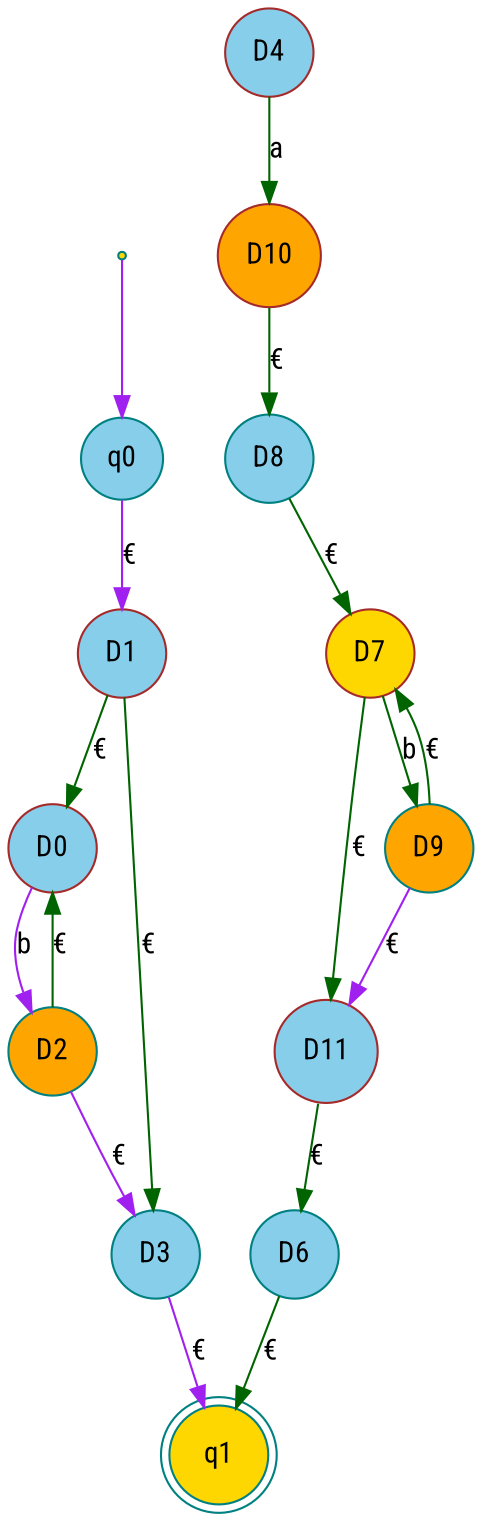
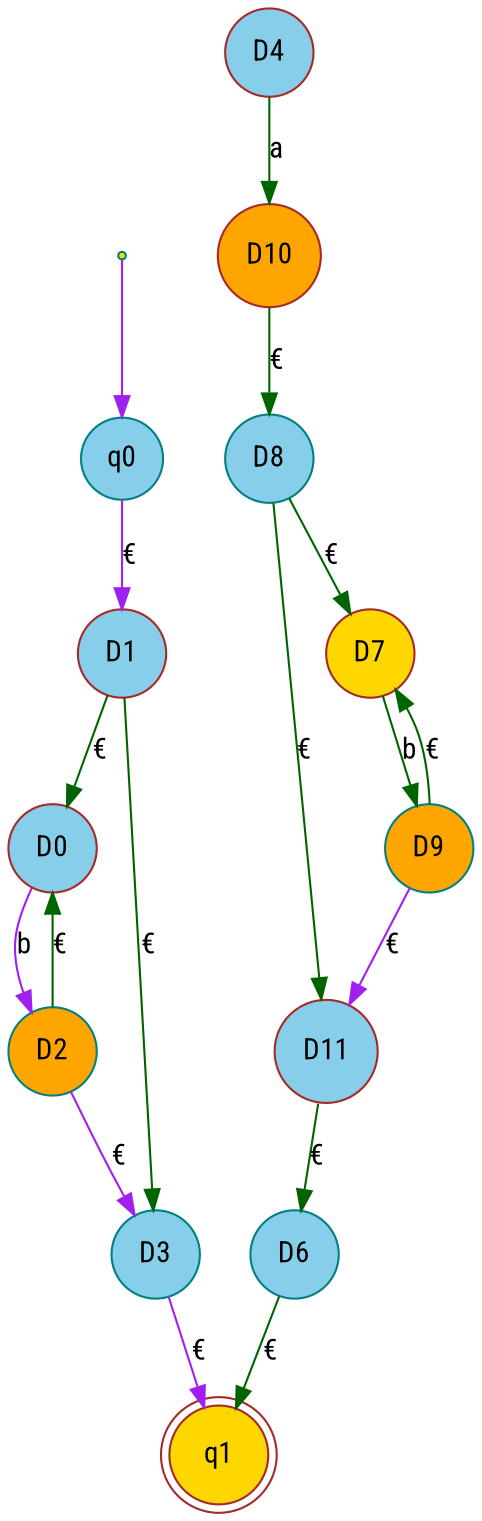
(348, 838) -> (296, 740)
(219, 1455) -> (219, 1455)
